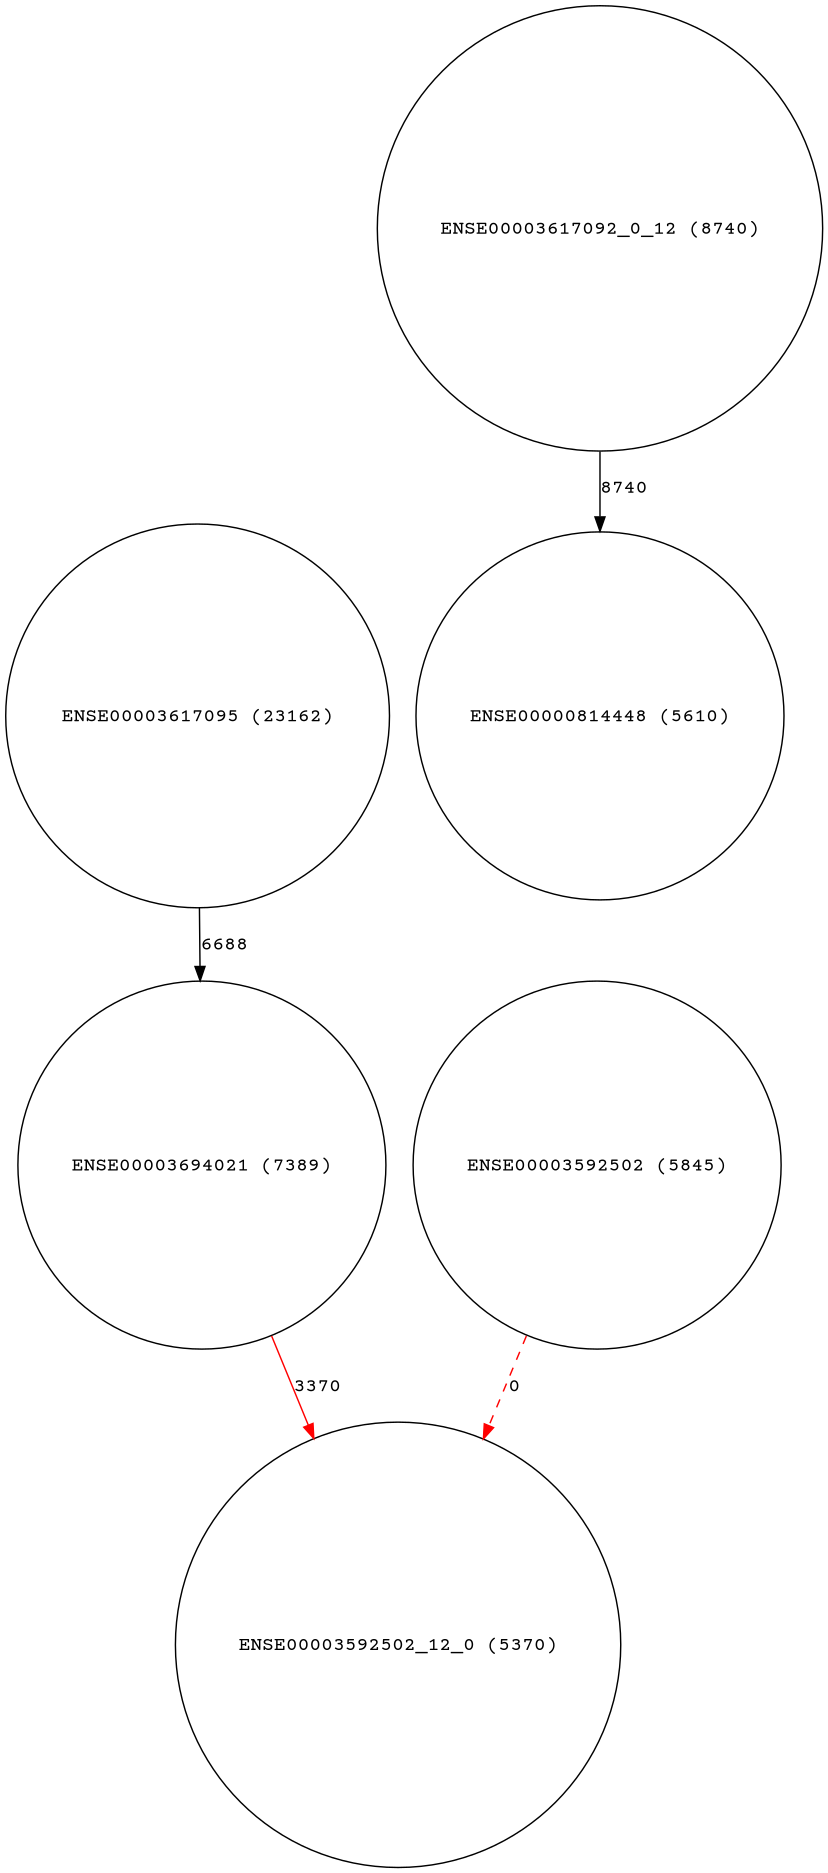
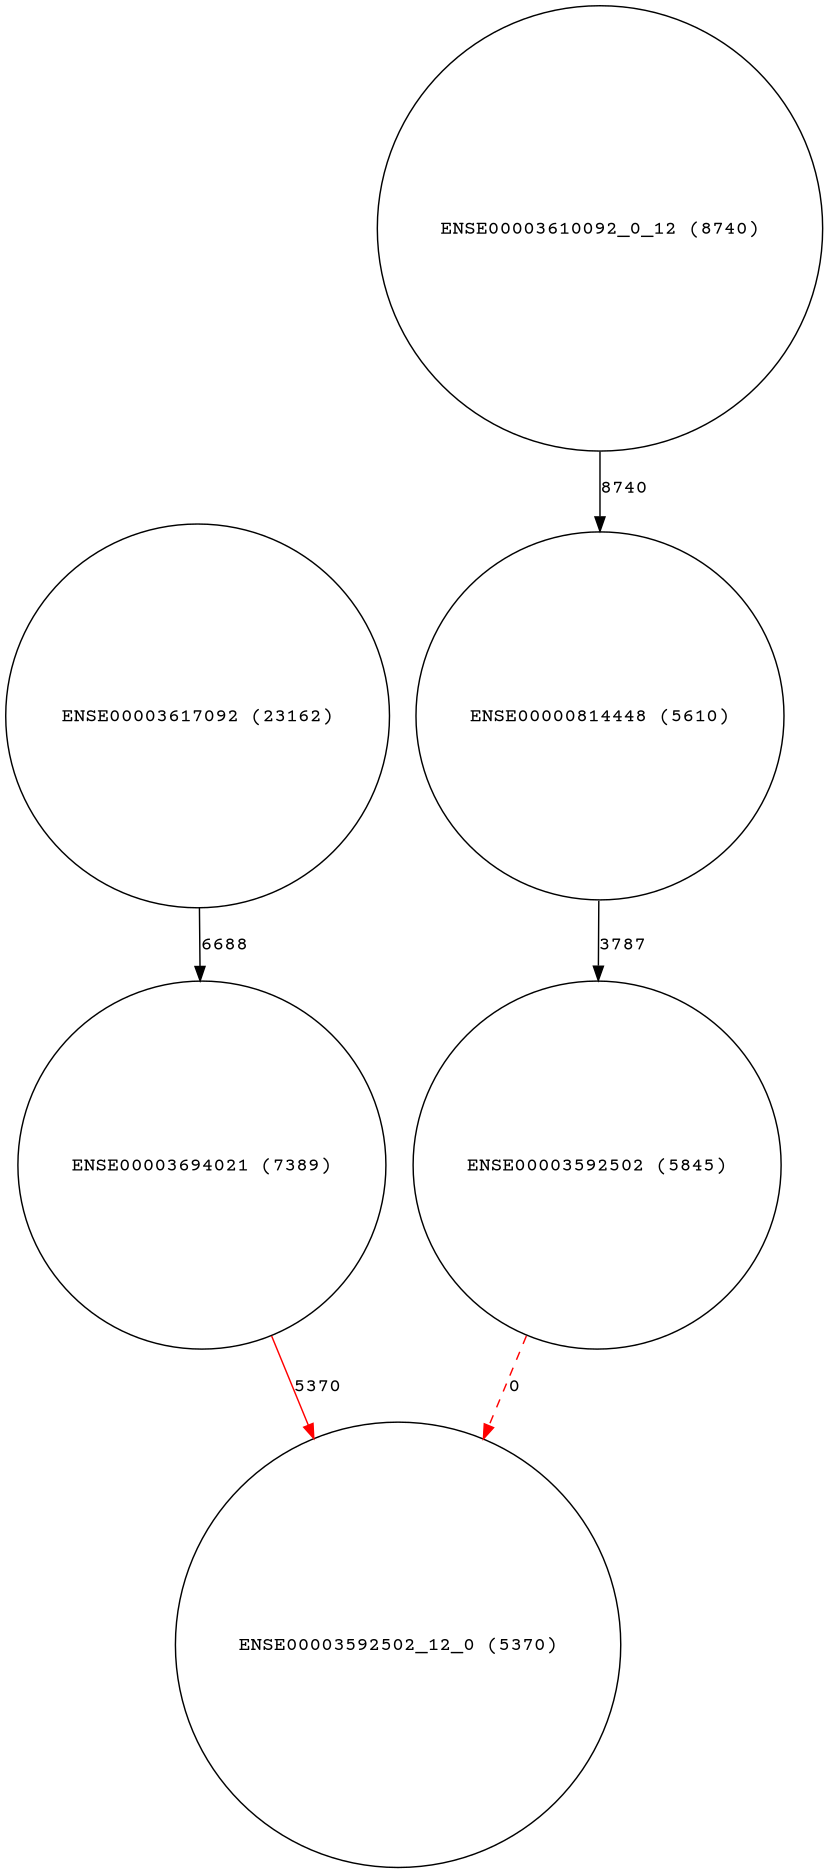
(600, 228) -> (600, 228)
(198, 716) -> (198, 716)
none -> (599, 933)
(318, 1386) -> (318, 1386)
